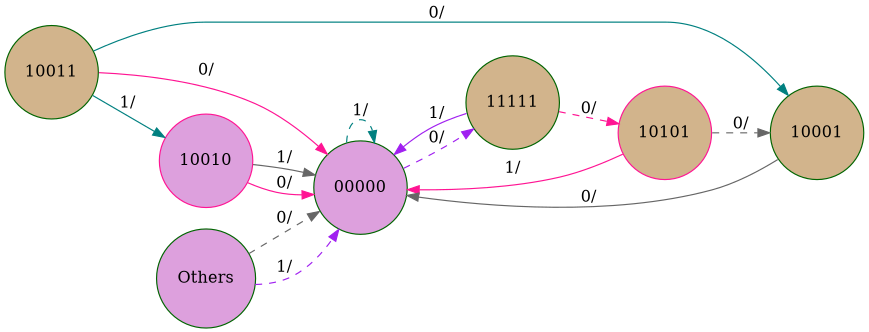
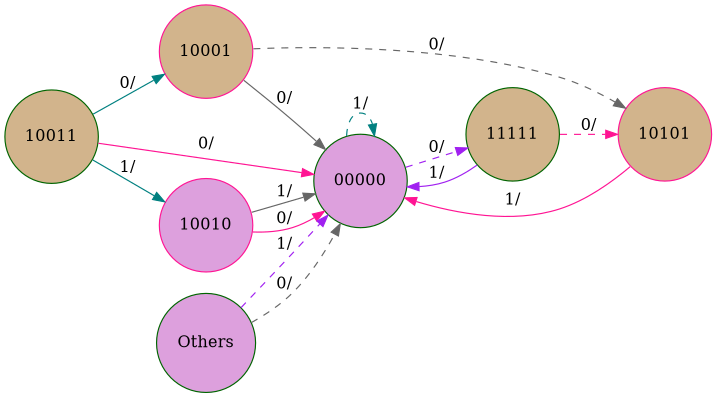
(735, 133) -> (438, 54)
(817, 133) -> (206, 52)
